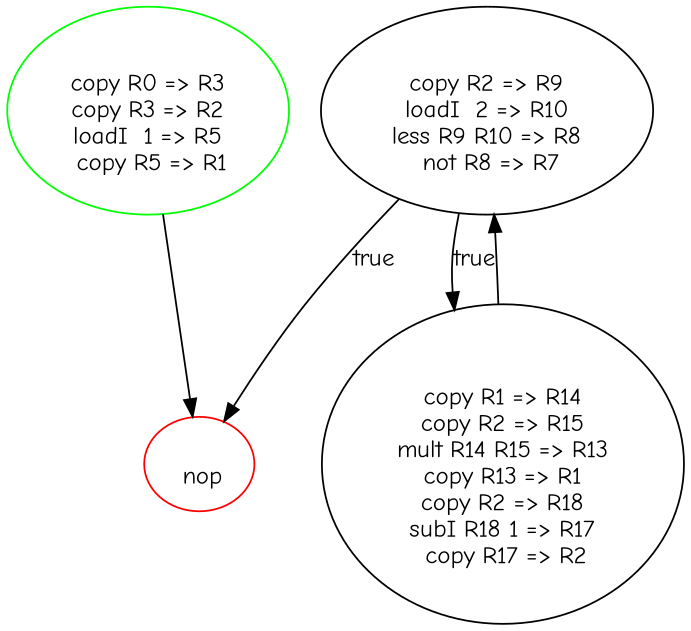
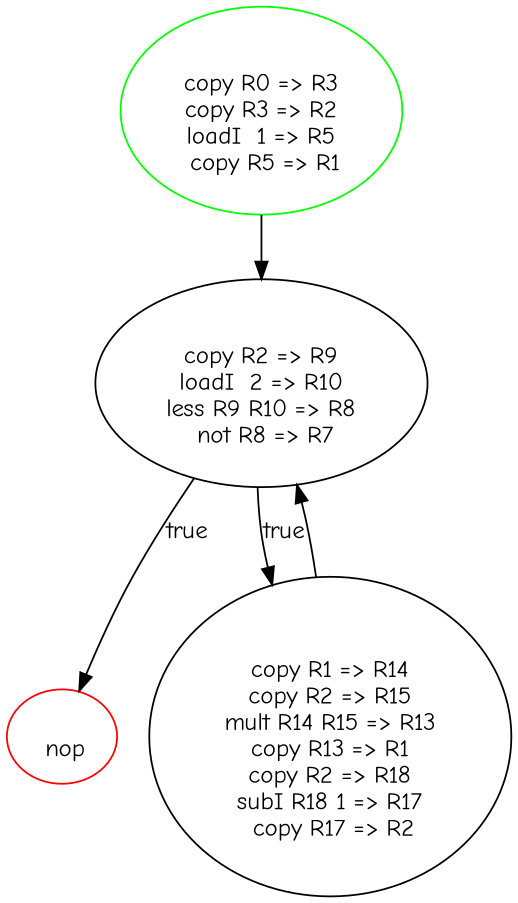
(176, 306) -> (261, 238)
